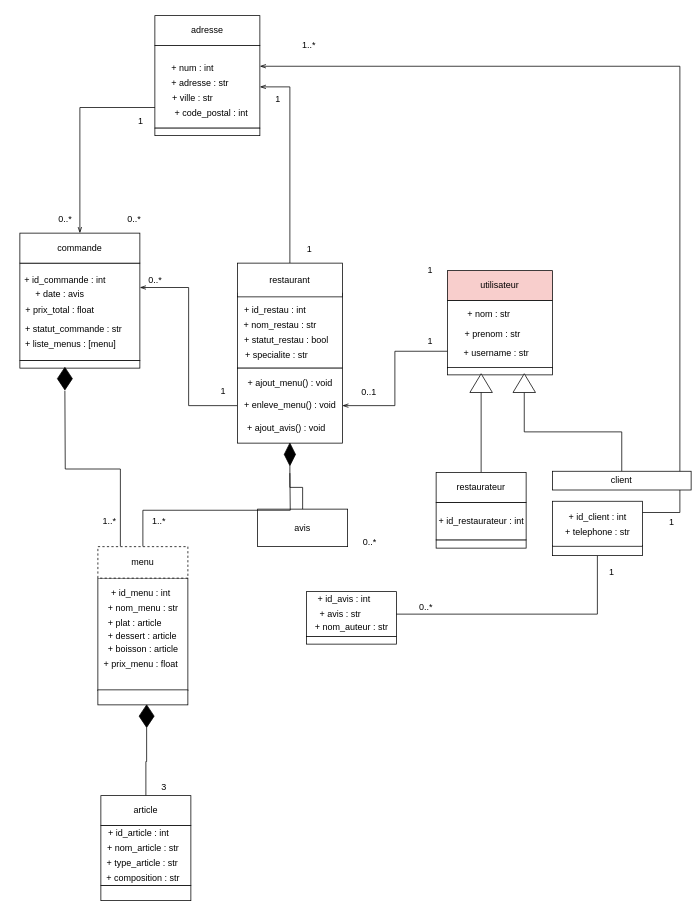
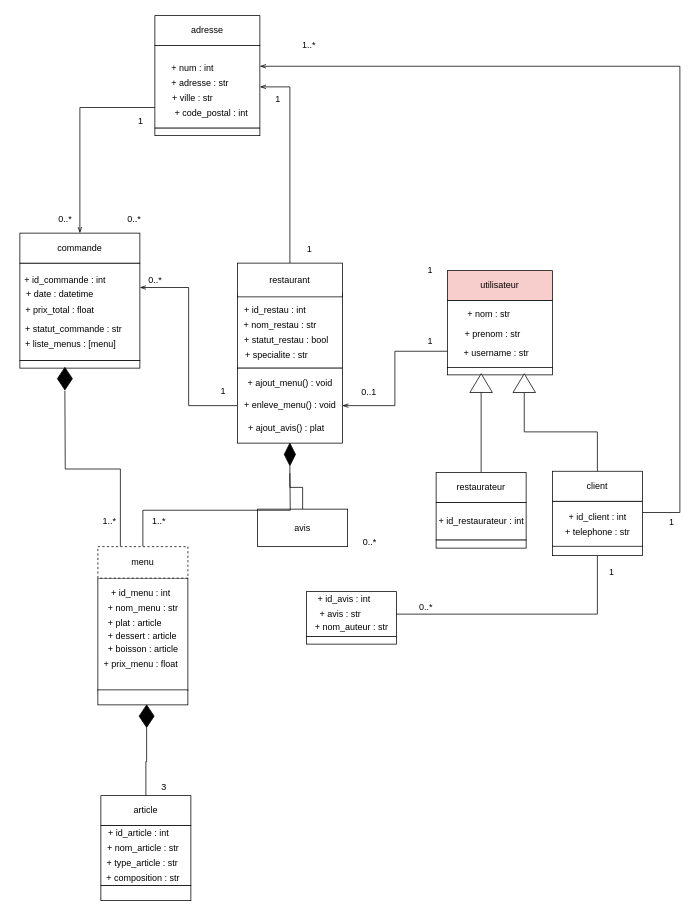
(60, 294) -> (60, 294)
(287, 428) -> (287, 428)
(622, 480) -> (597, 486)
